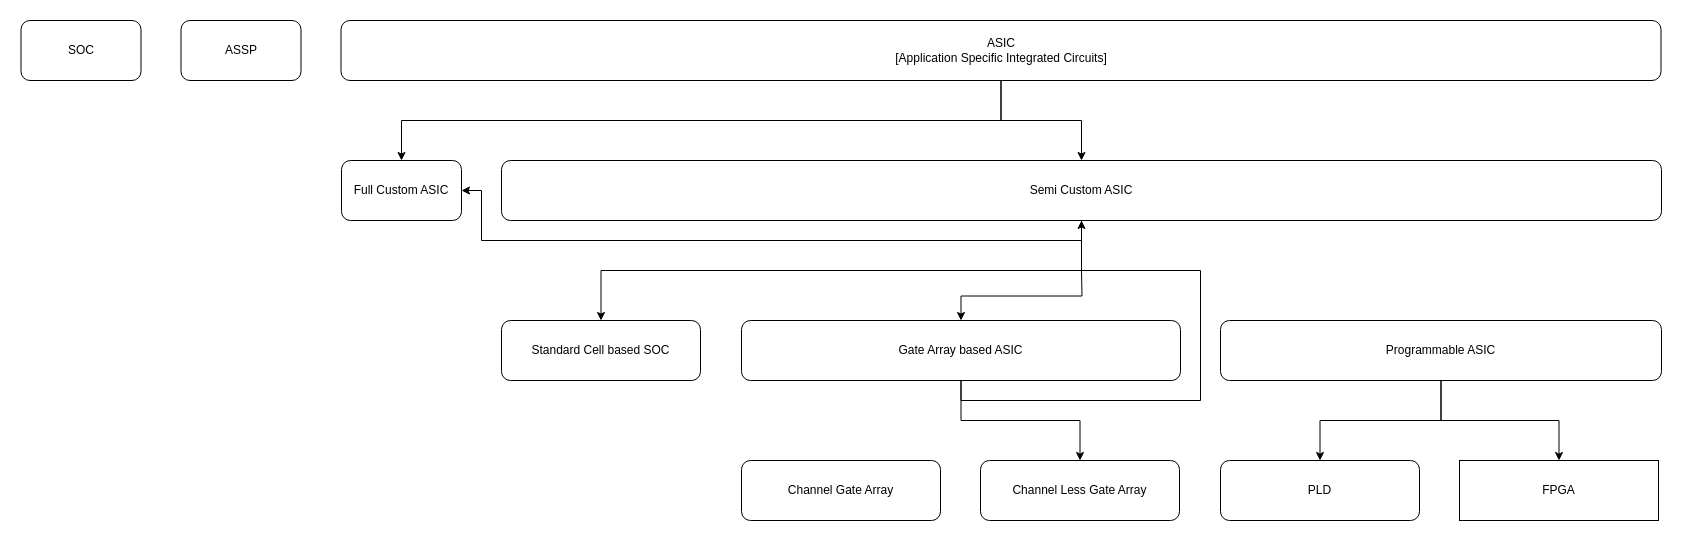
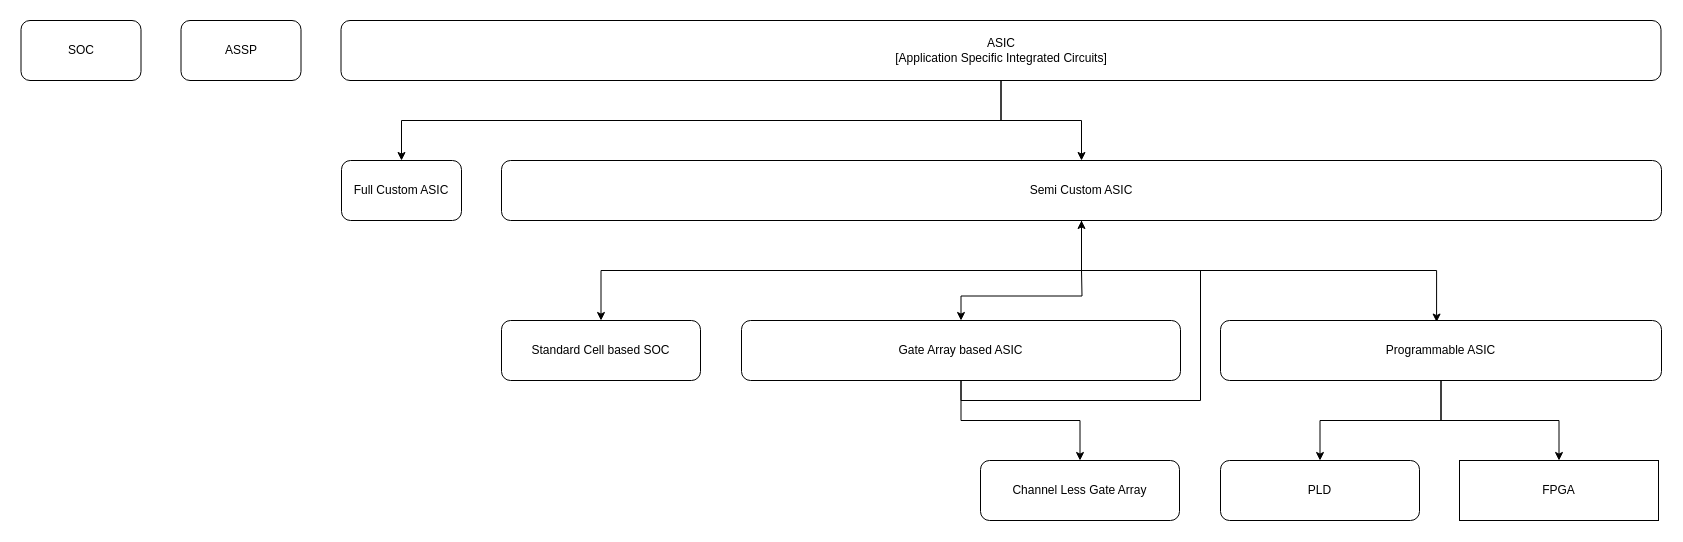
(749, 241) -> (1342, 271)
(841, 491) -> none
